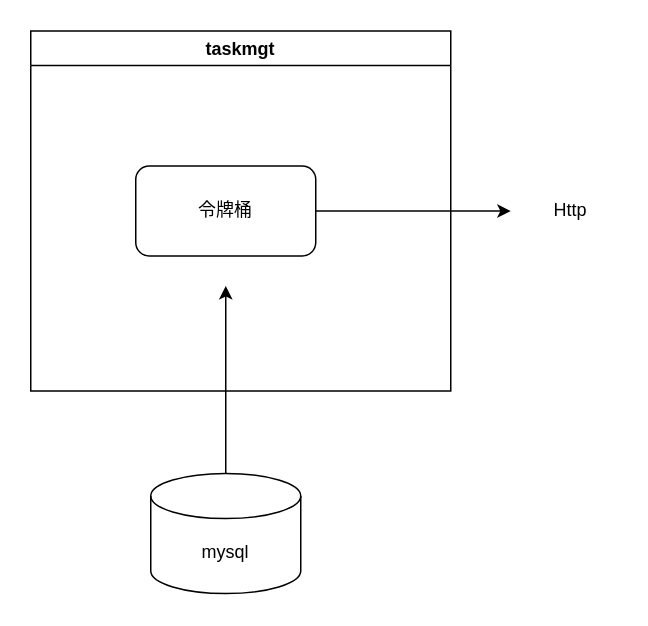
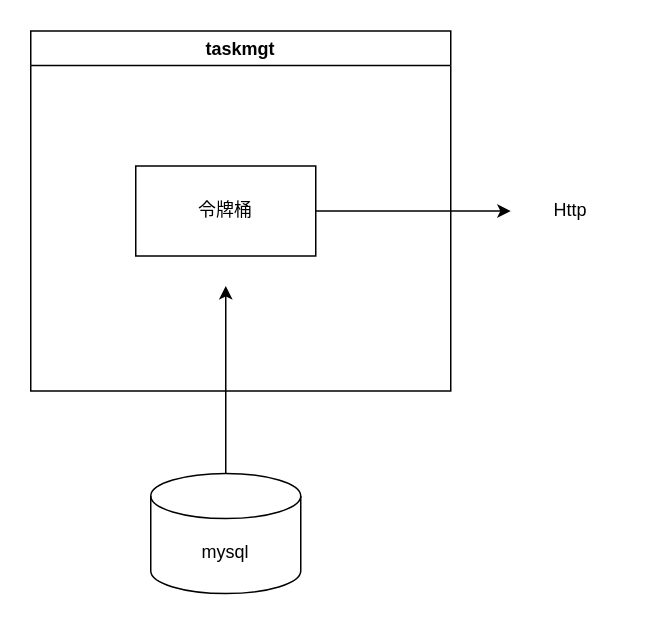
(226, 211) -> (226, 211)
